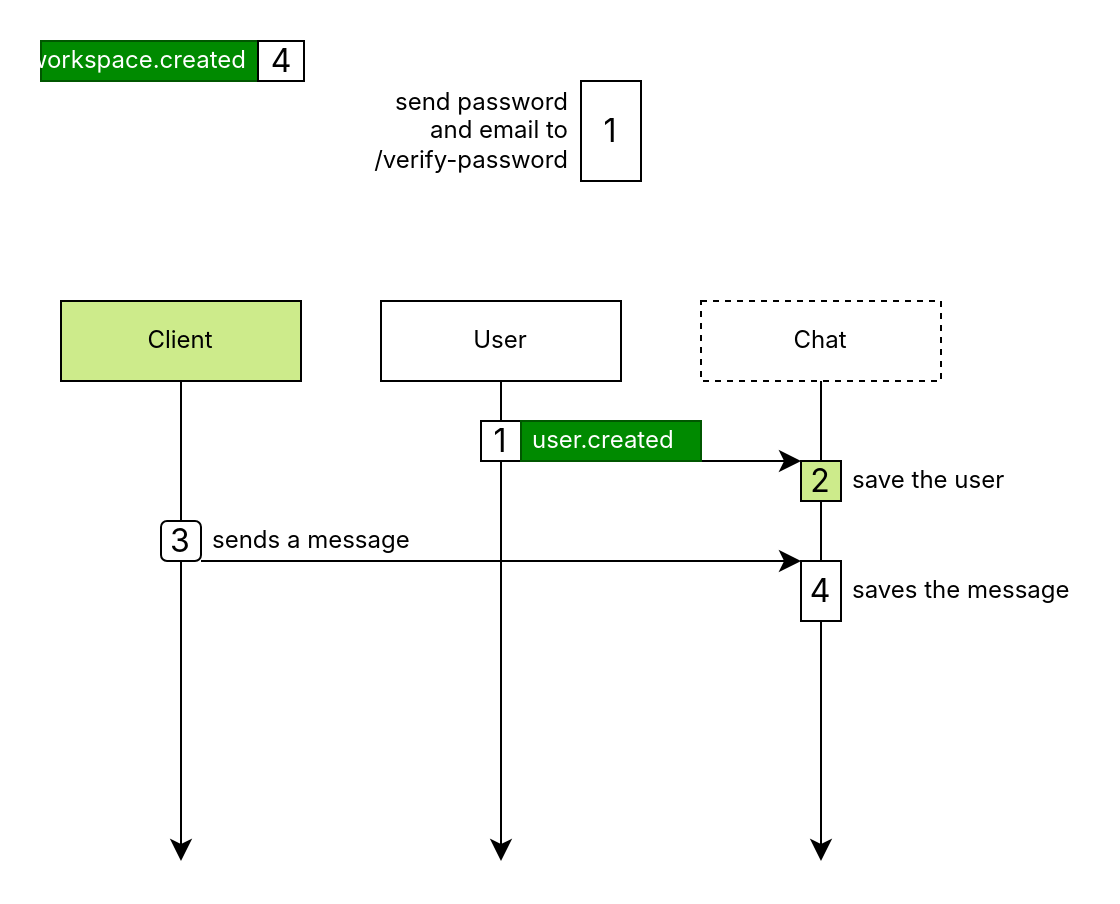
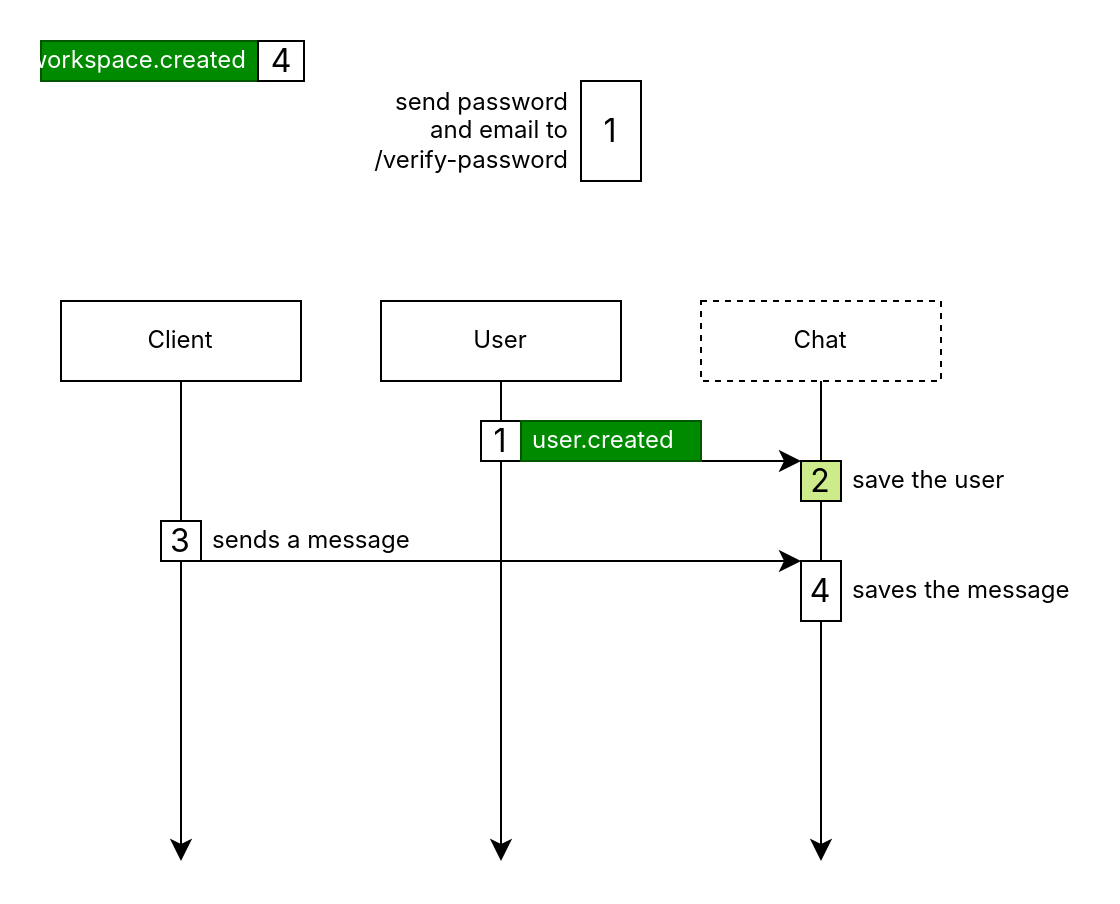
(181, 341) -> (181, 341)
(181, 541) -> (181, 541)
